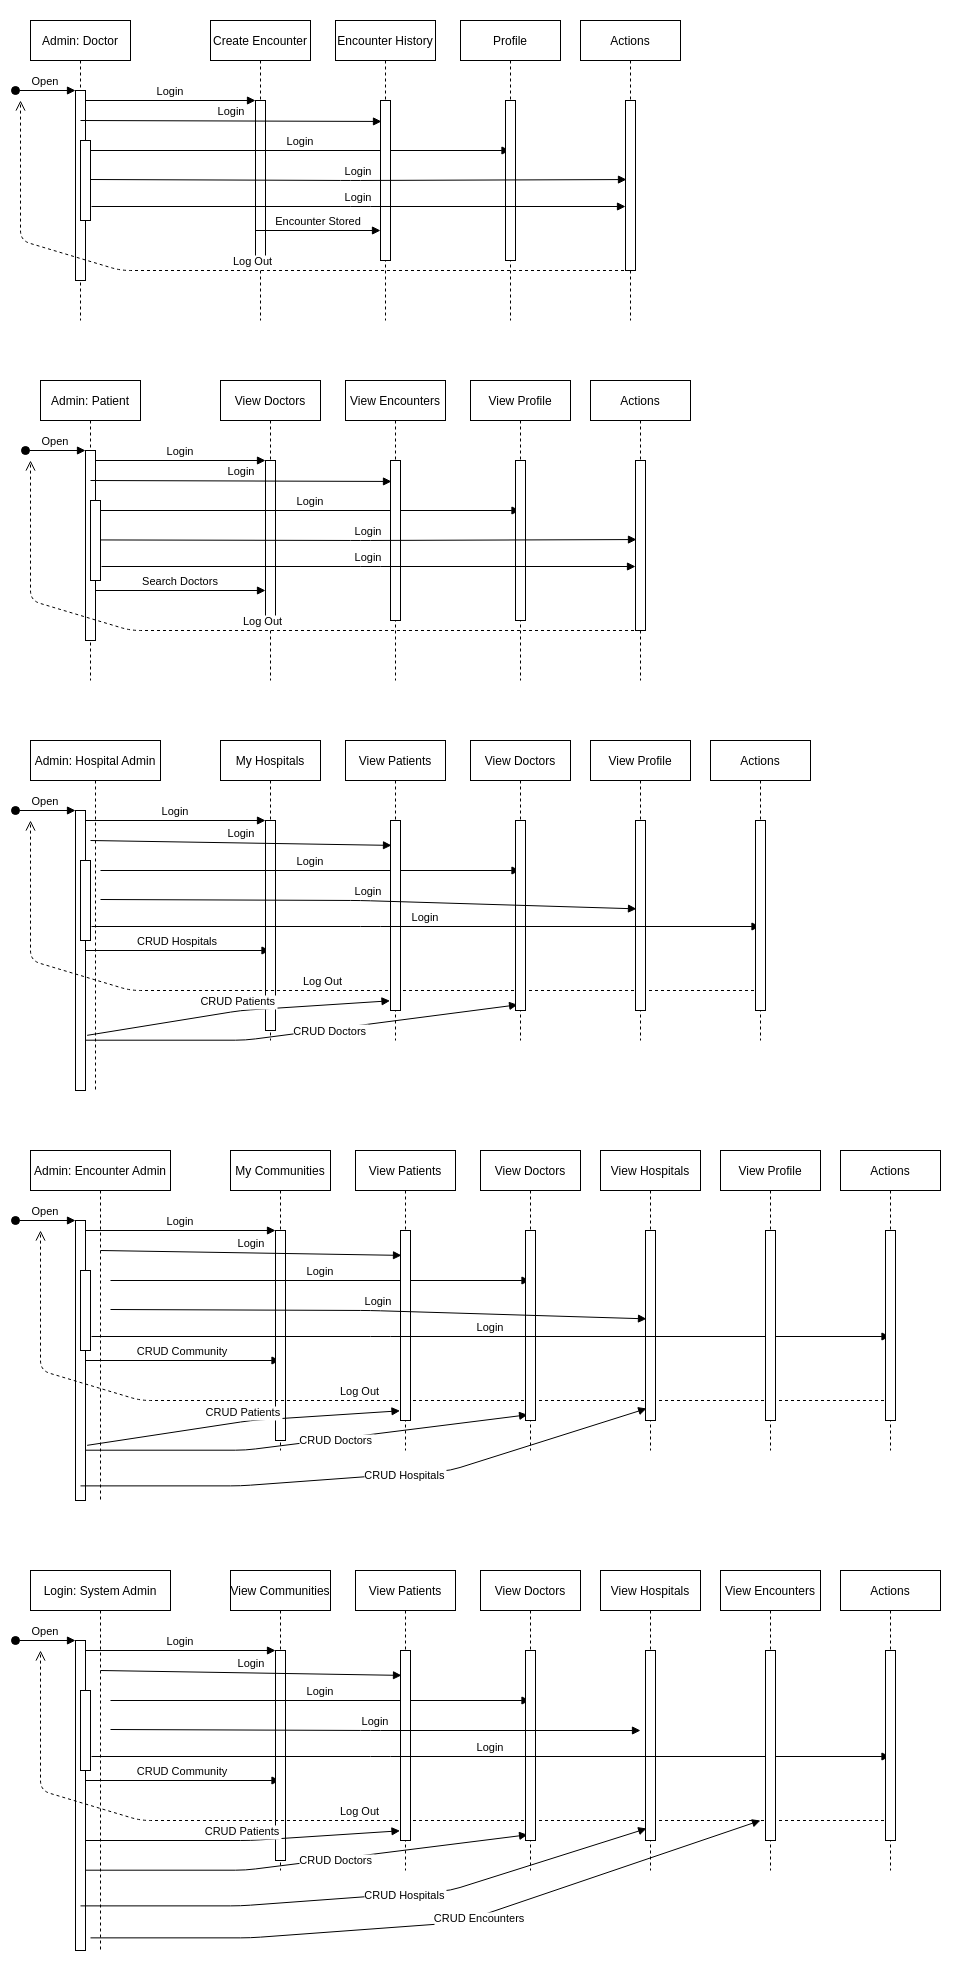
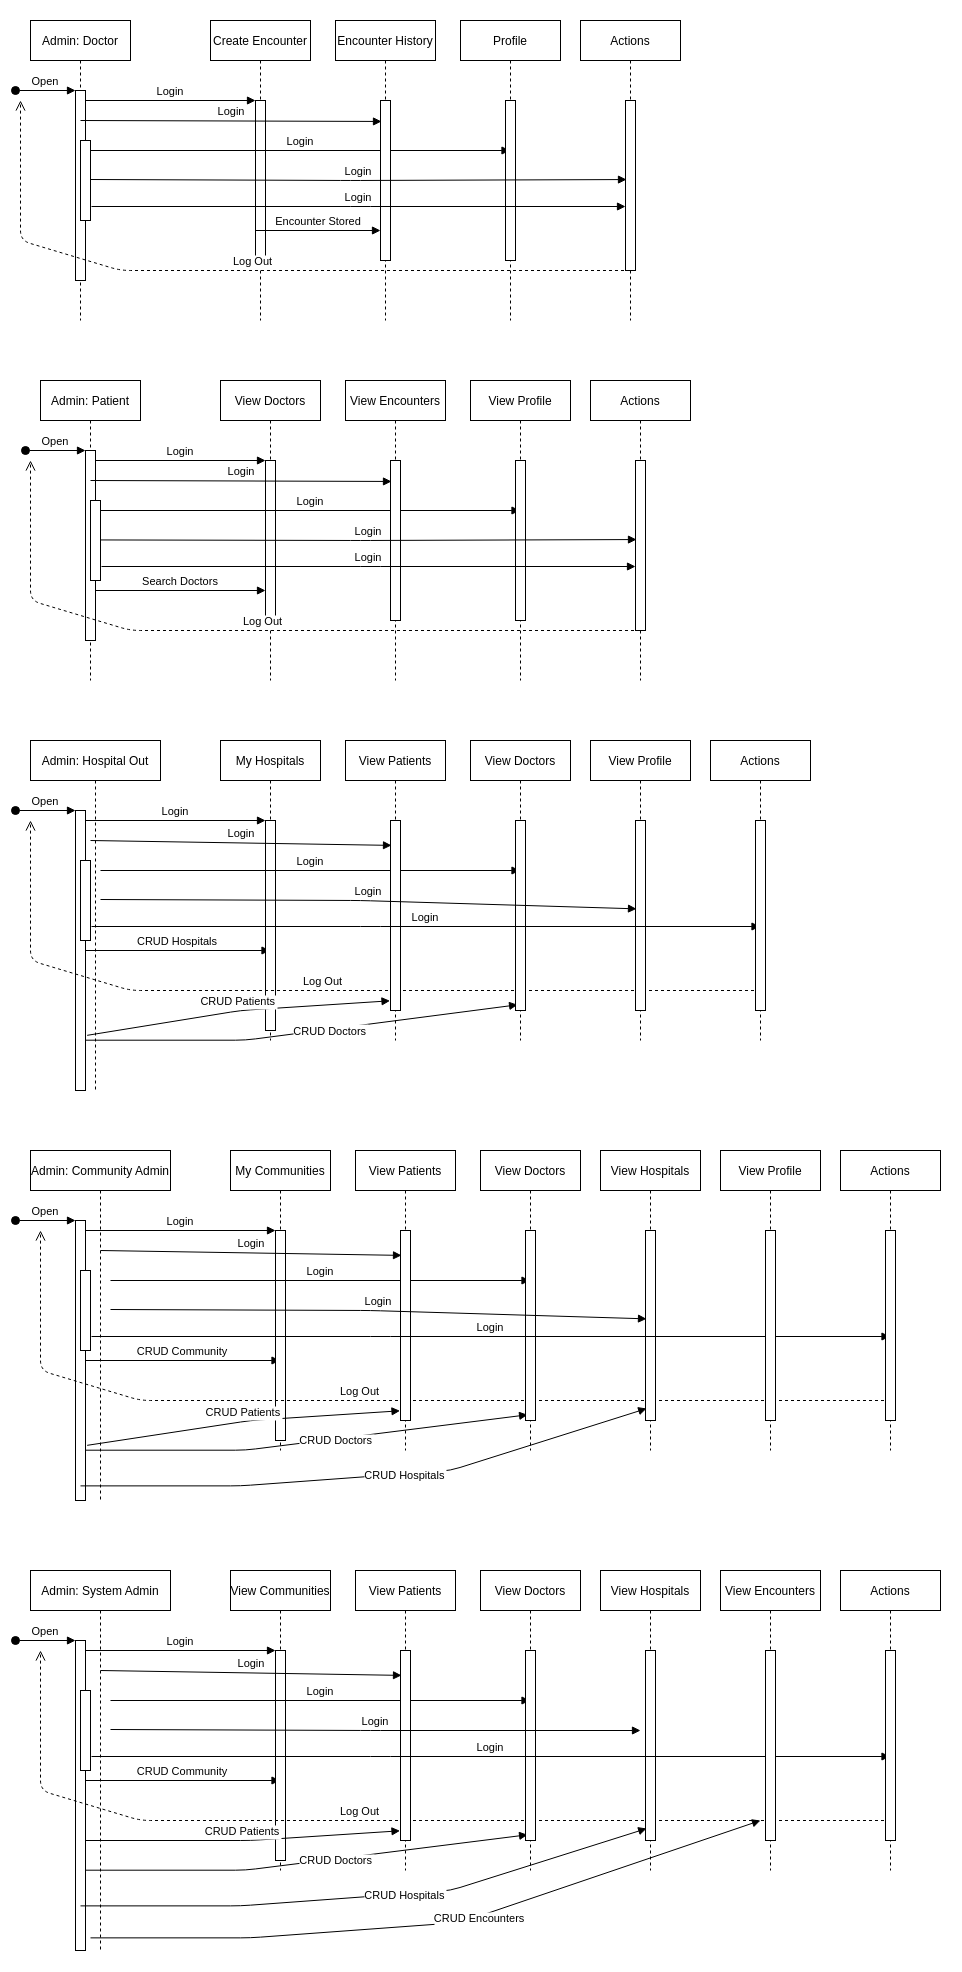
(95, 761) -> (95, 761)
(100, 1171) -> (100, 1171)
(100, 1591) -> (100, 1591)
